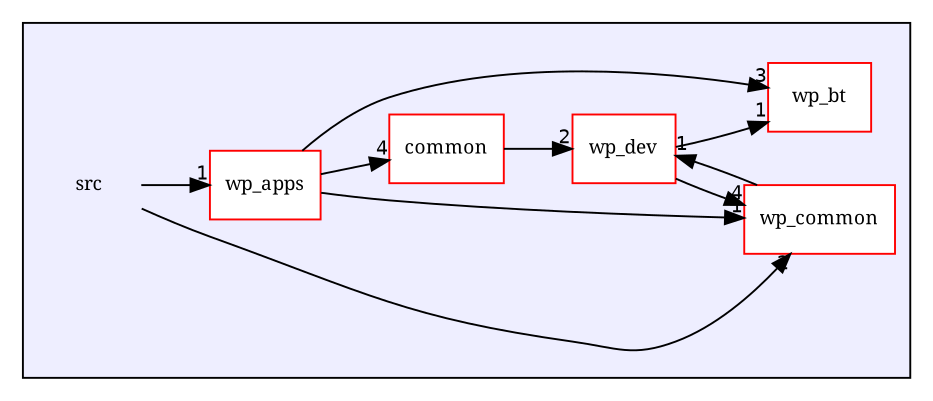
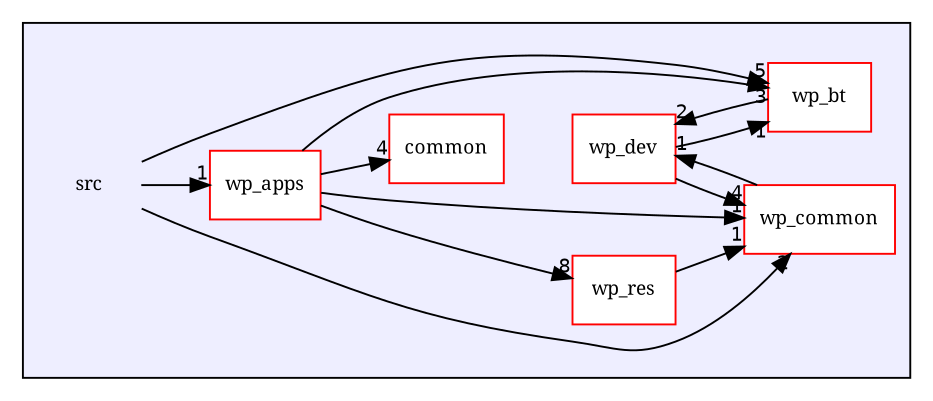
none -> (438, 63)
(528, 149) -> (731, 108)
none -> (624, 290)
